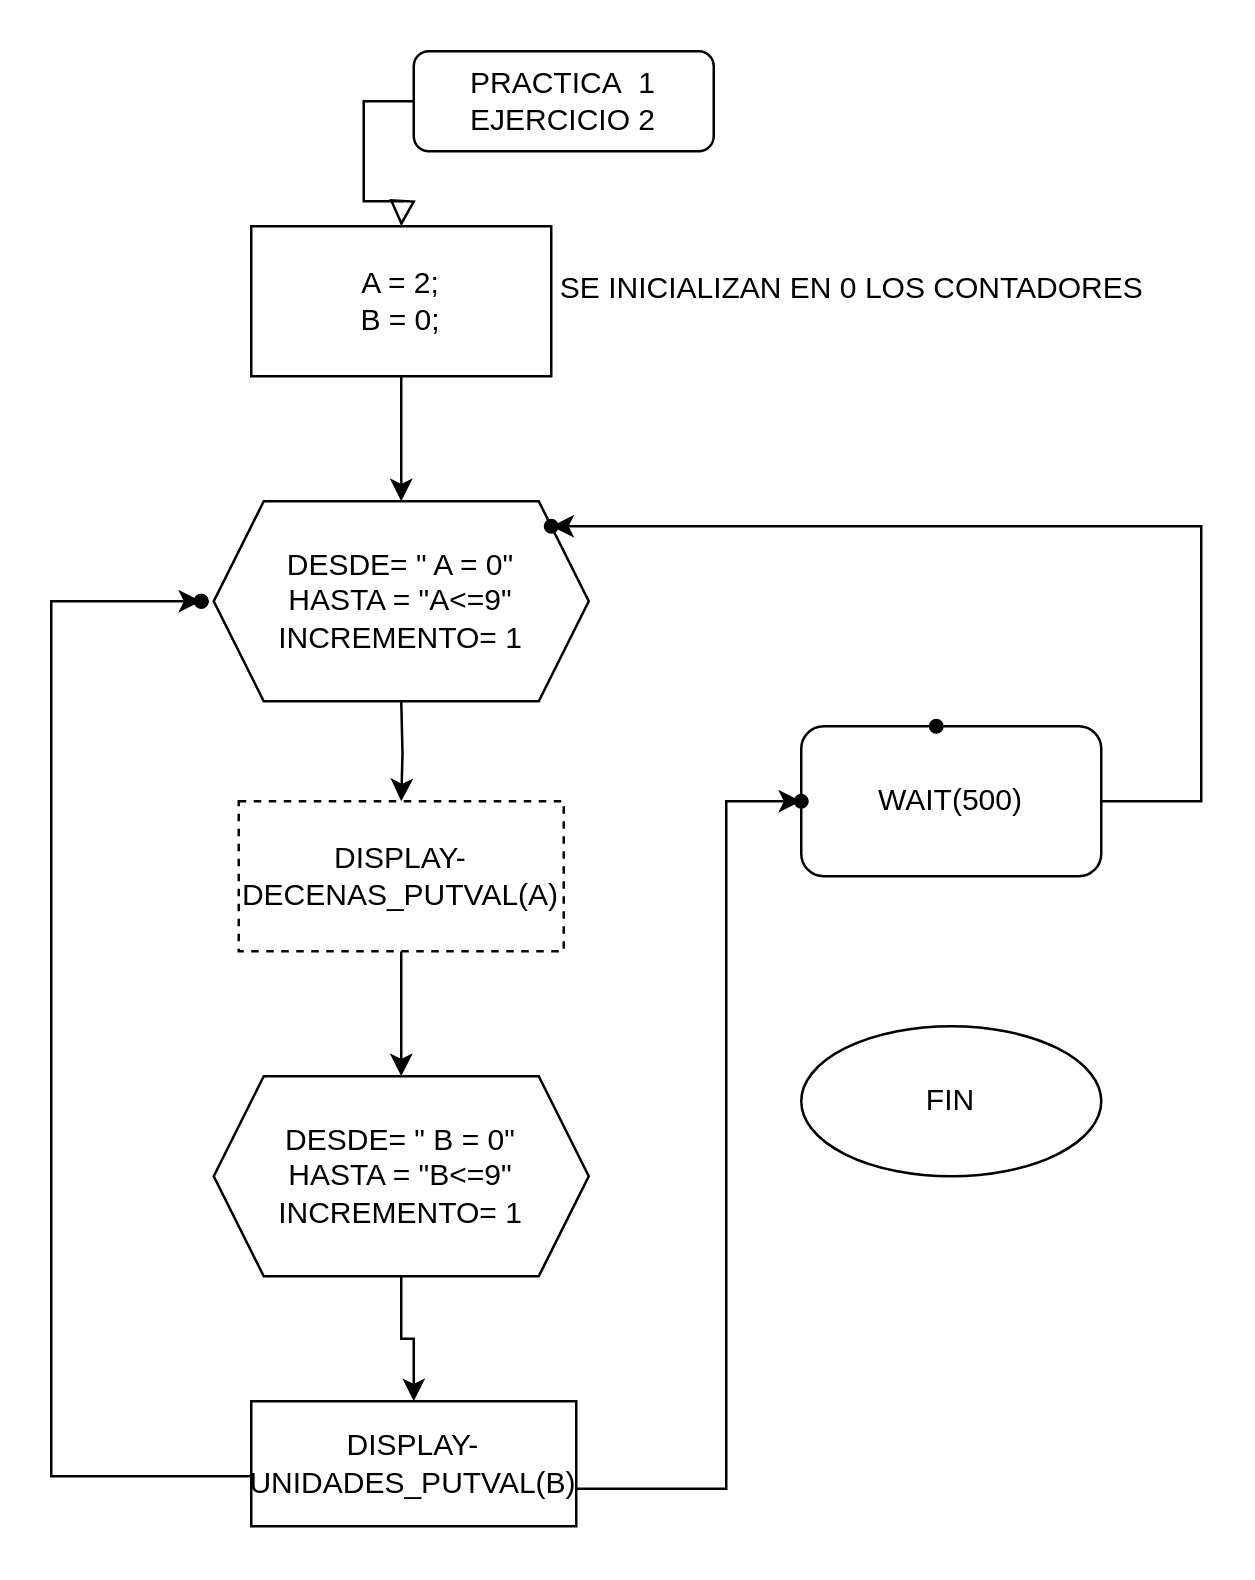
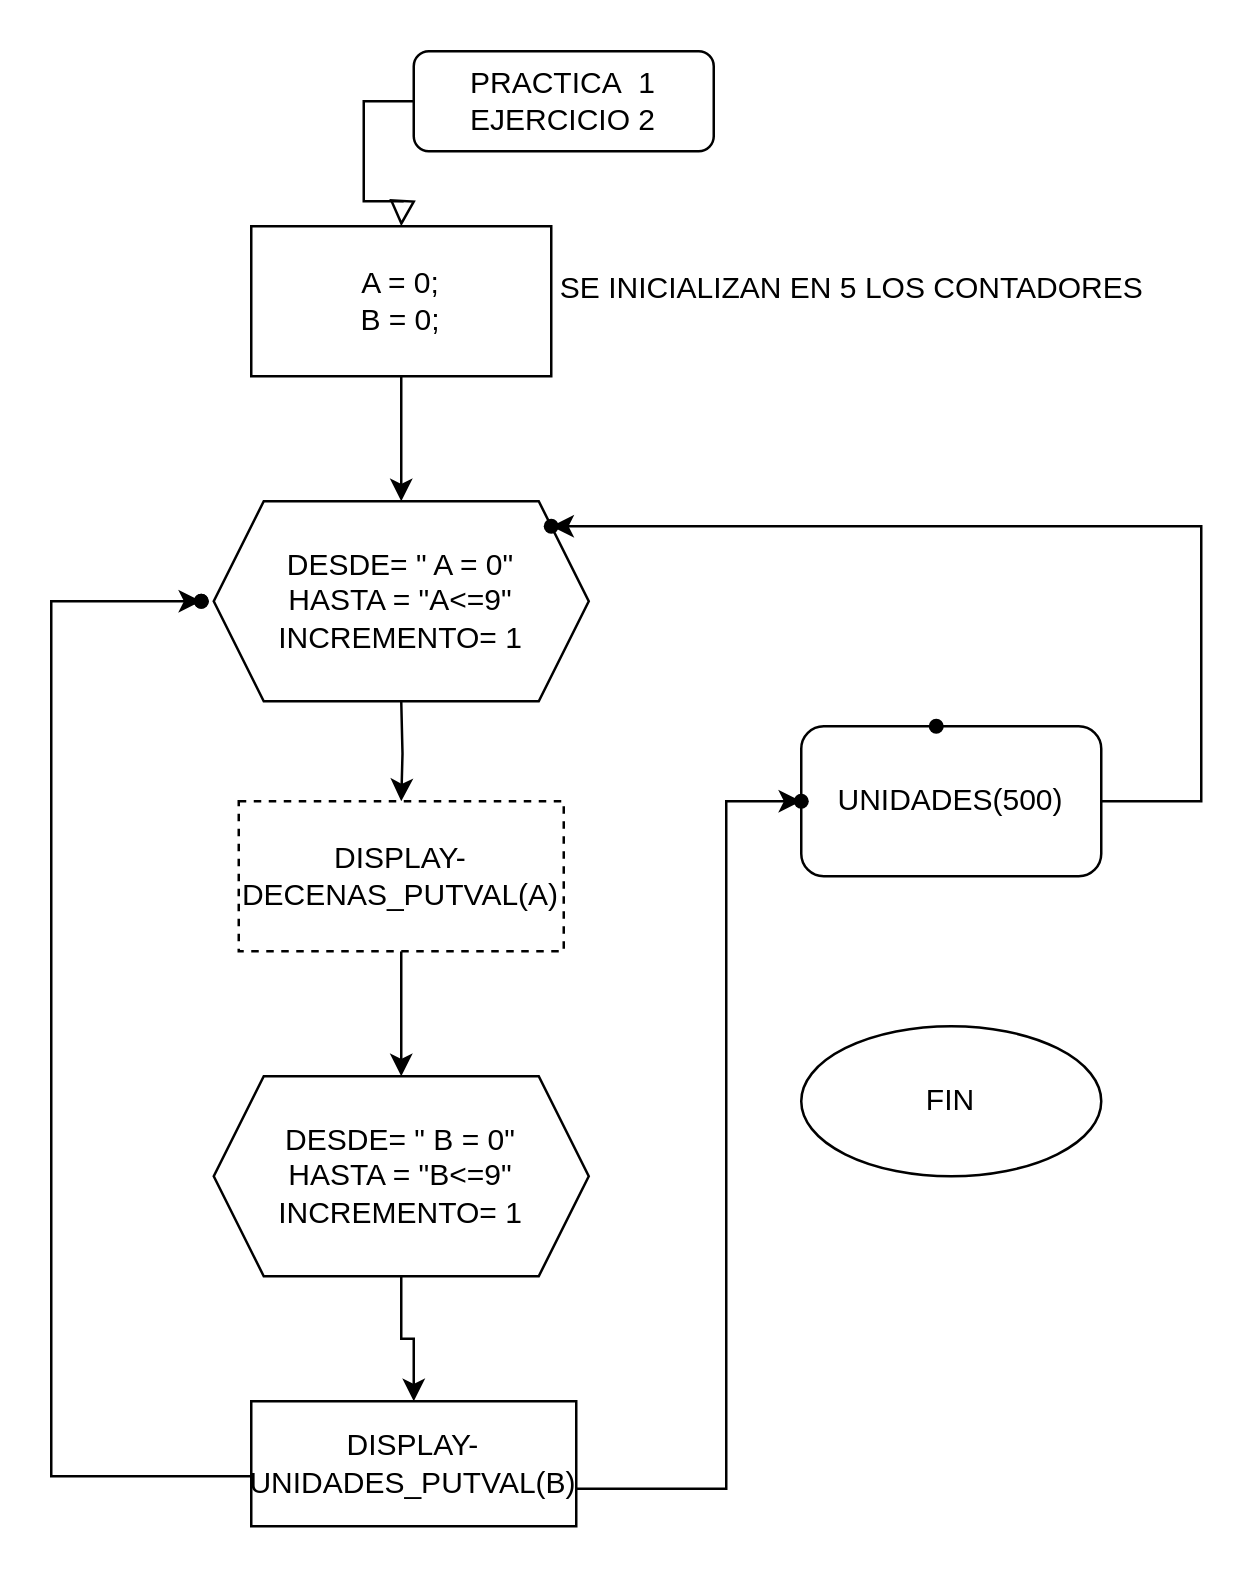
(853, 289) -> (853, 289)
(401, 301) -> (401, 301)
(951, 801) -> (951, 801)
